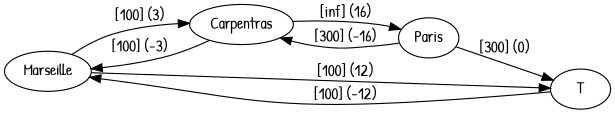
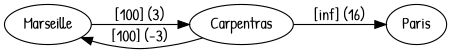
(345, 48) -> none
(581, 89) -> none
